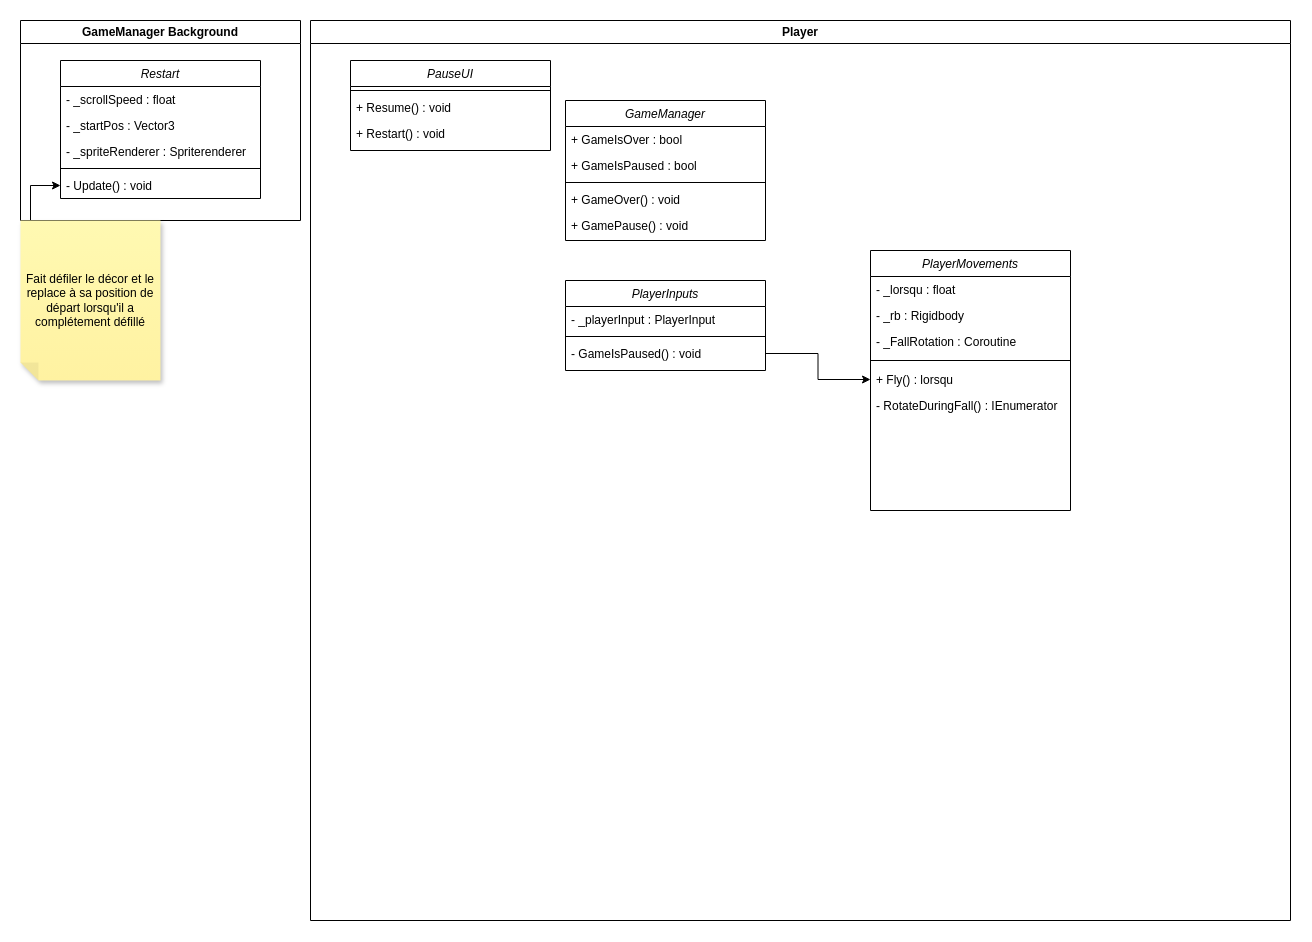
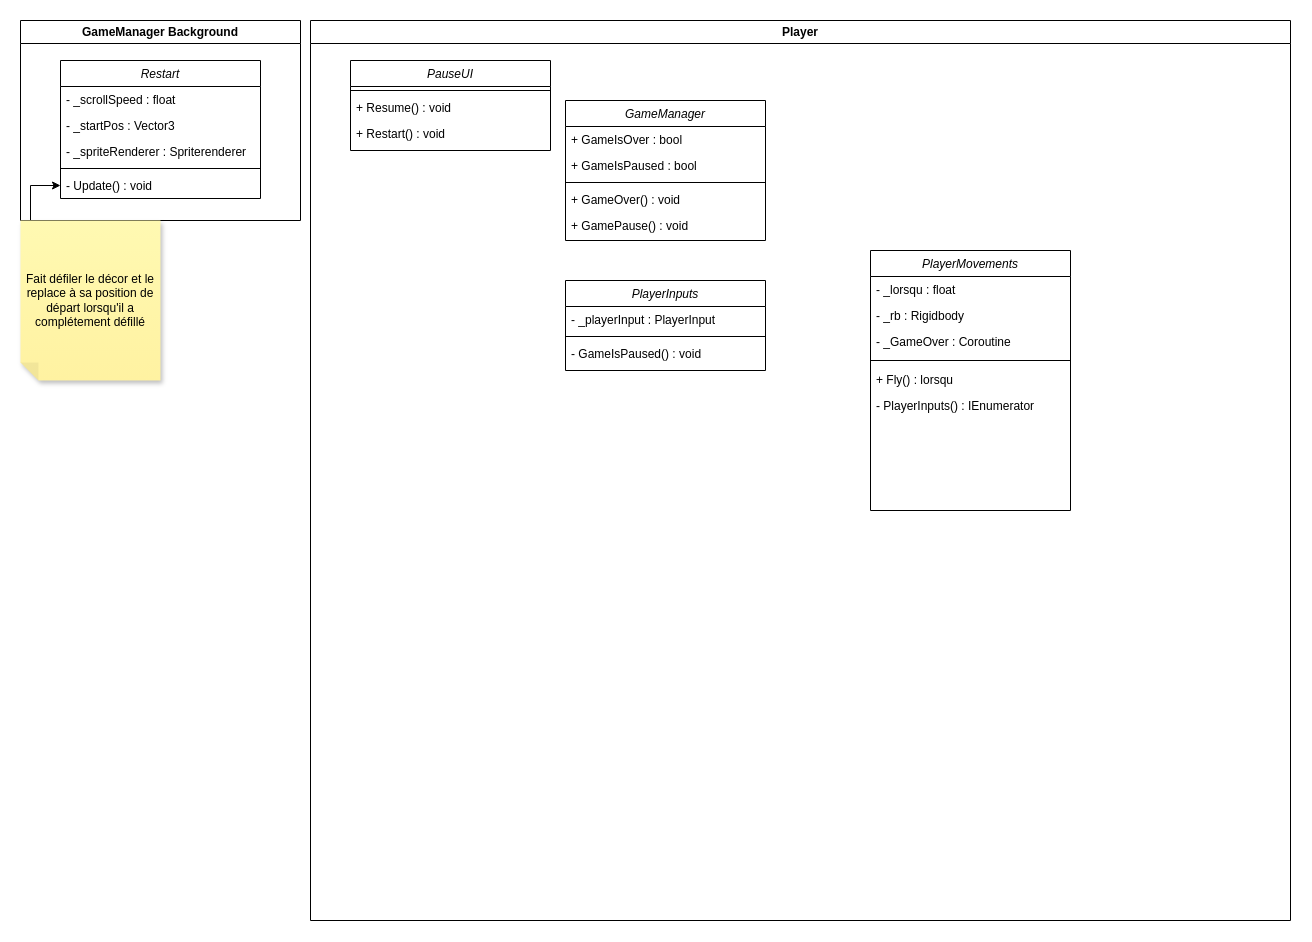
(954, 342) -> (945, 342)
(818, 364) -> none
(979, 406) -> (969, 406)
